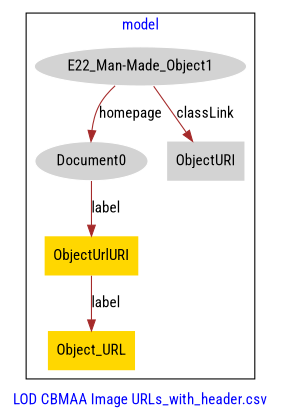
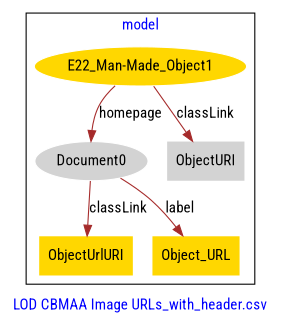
(140, 66) -> (140, 66)
(106, 209) -> (118, 209)
(91, 298) -> (151, 200)
